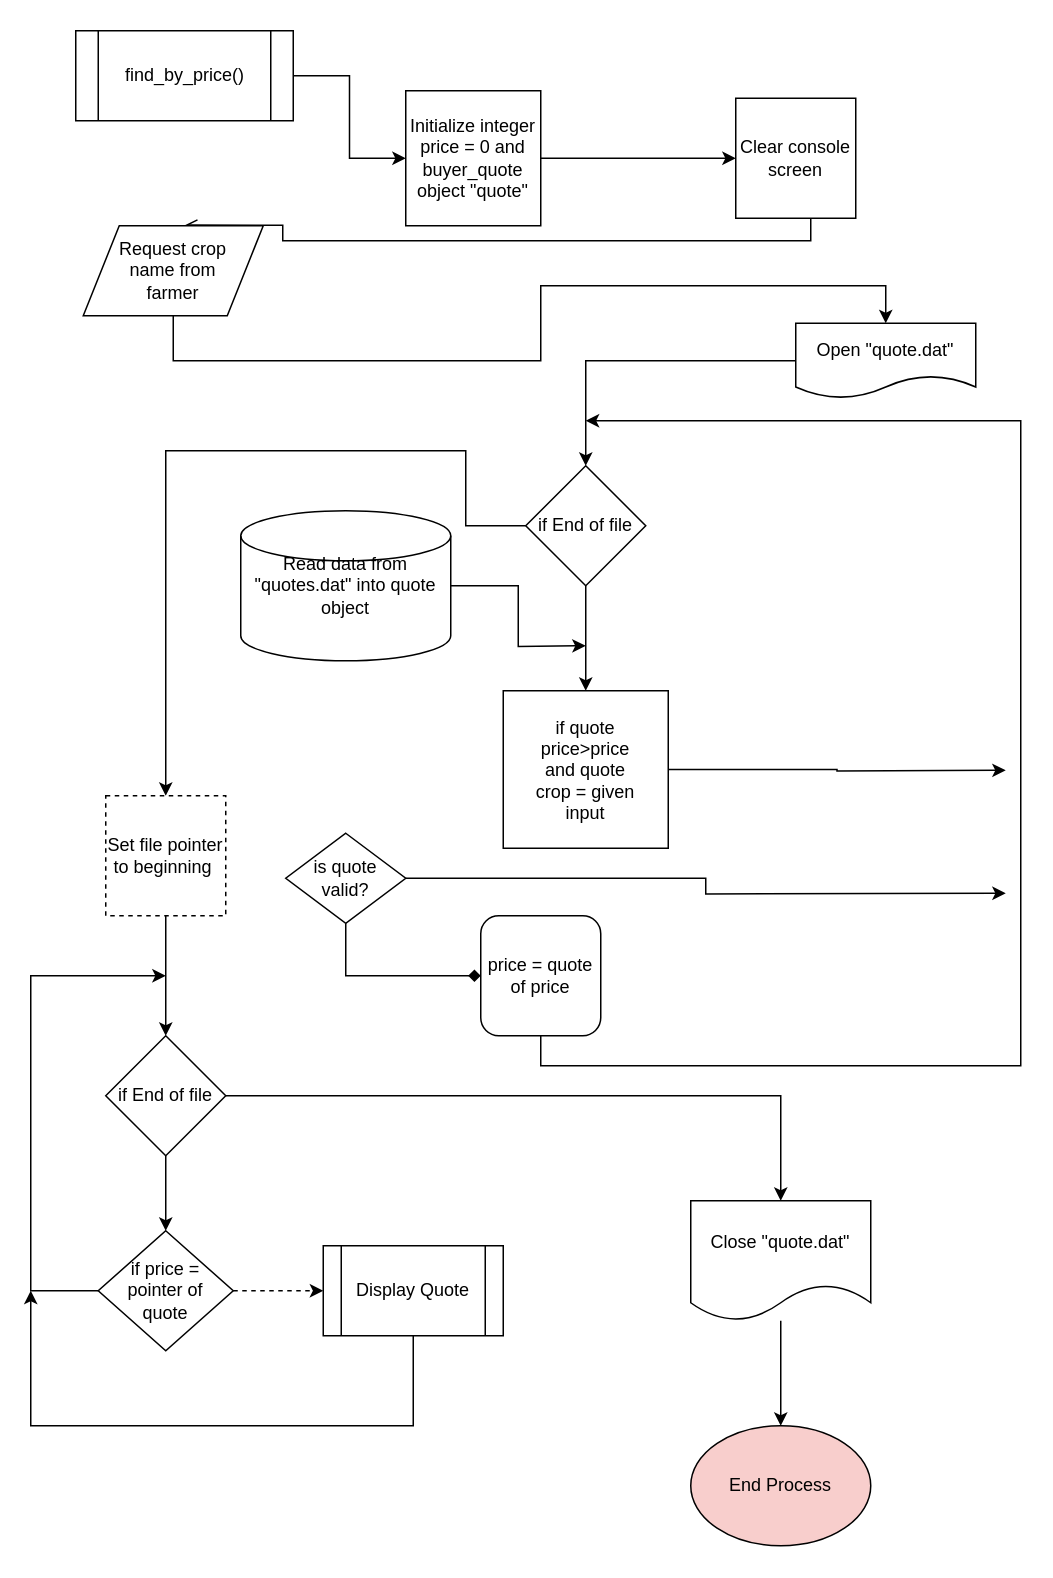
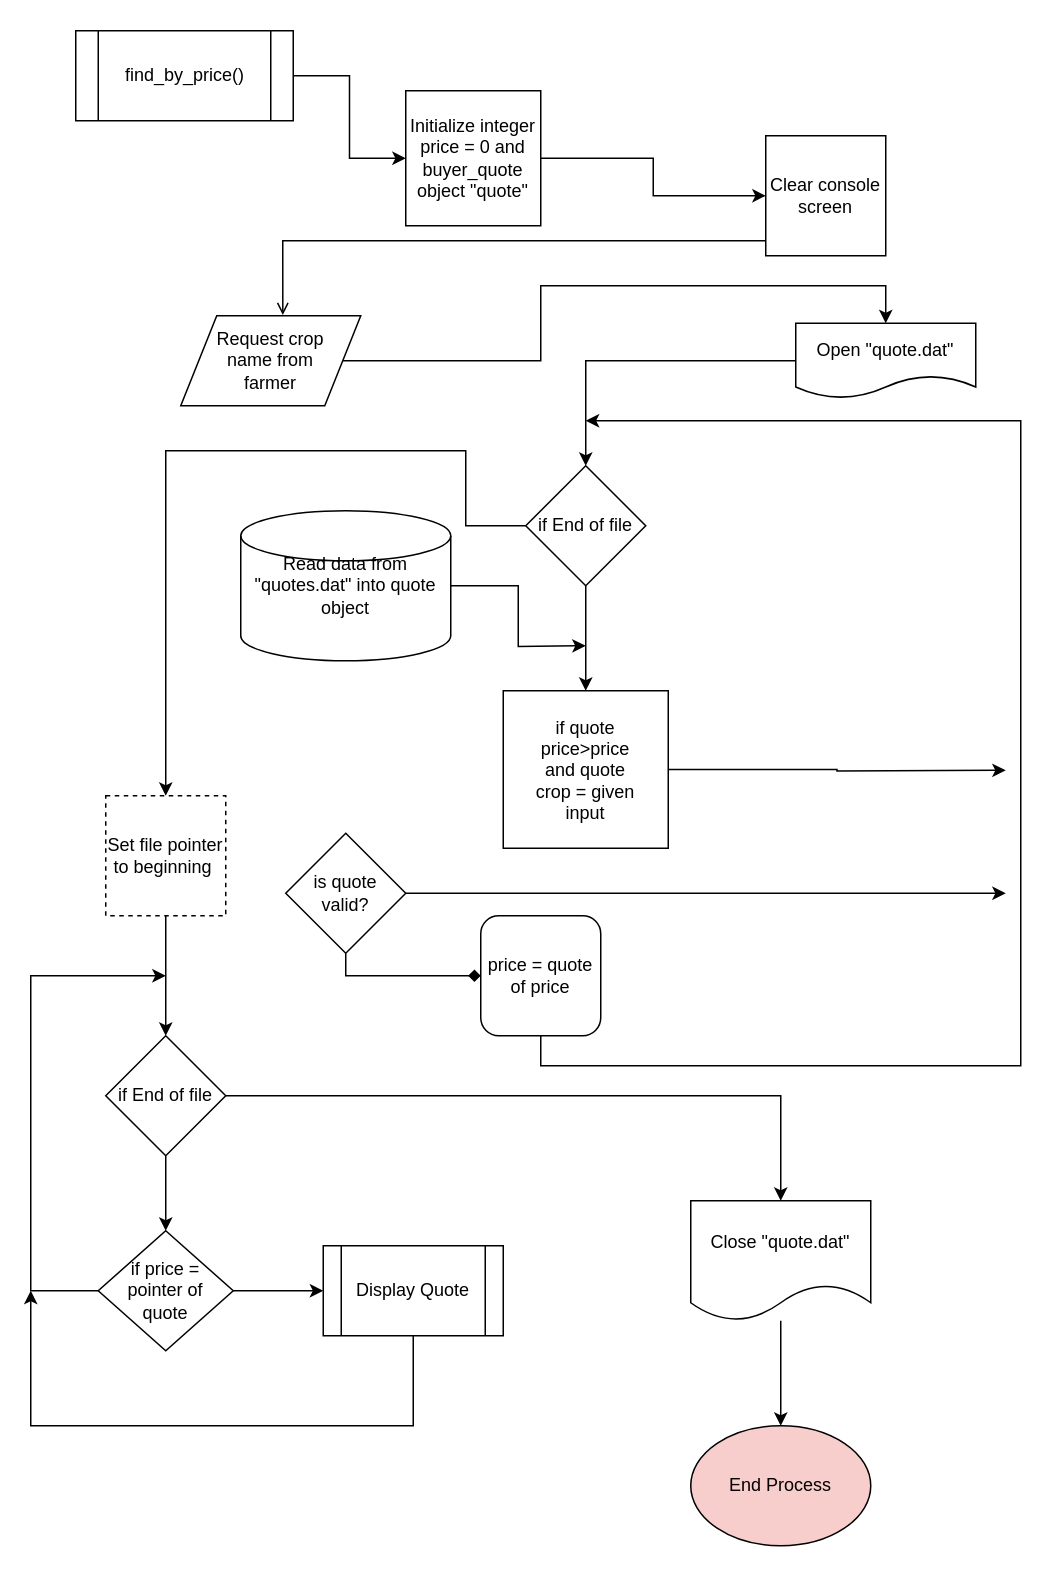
(796, 158) -> (826, 196)
(173, 271) -> (271, 361)
(346, 878) -> (346, 893)
(274, 1291) -> (274, 1291)
